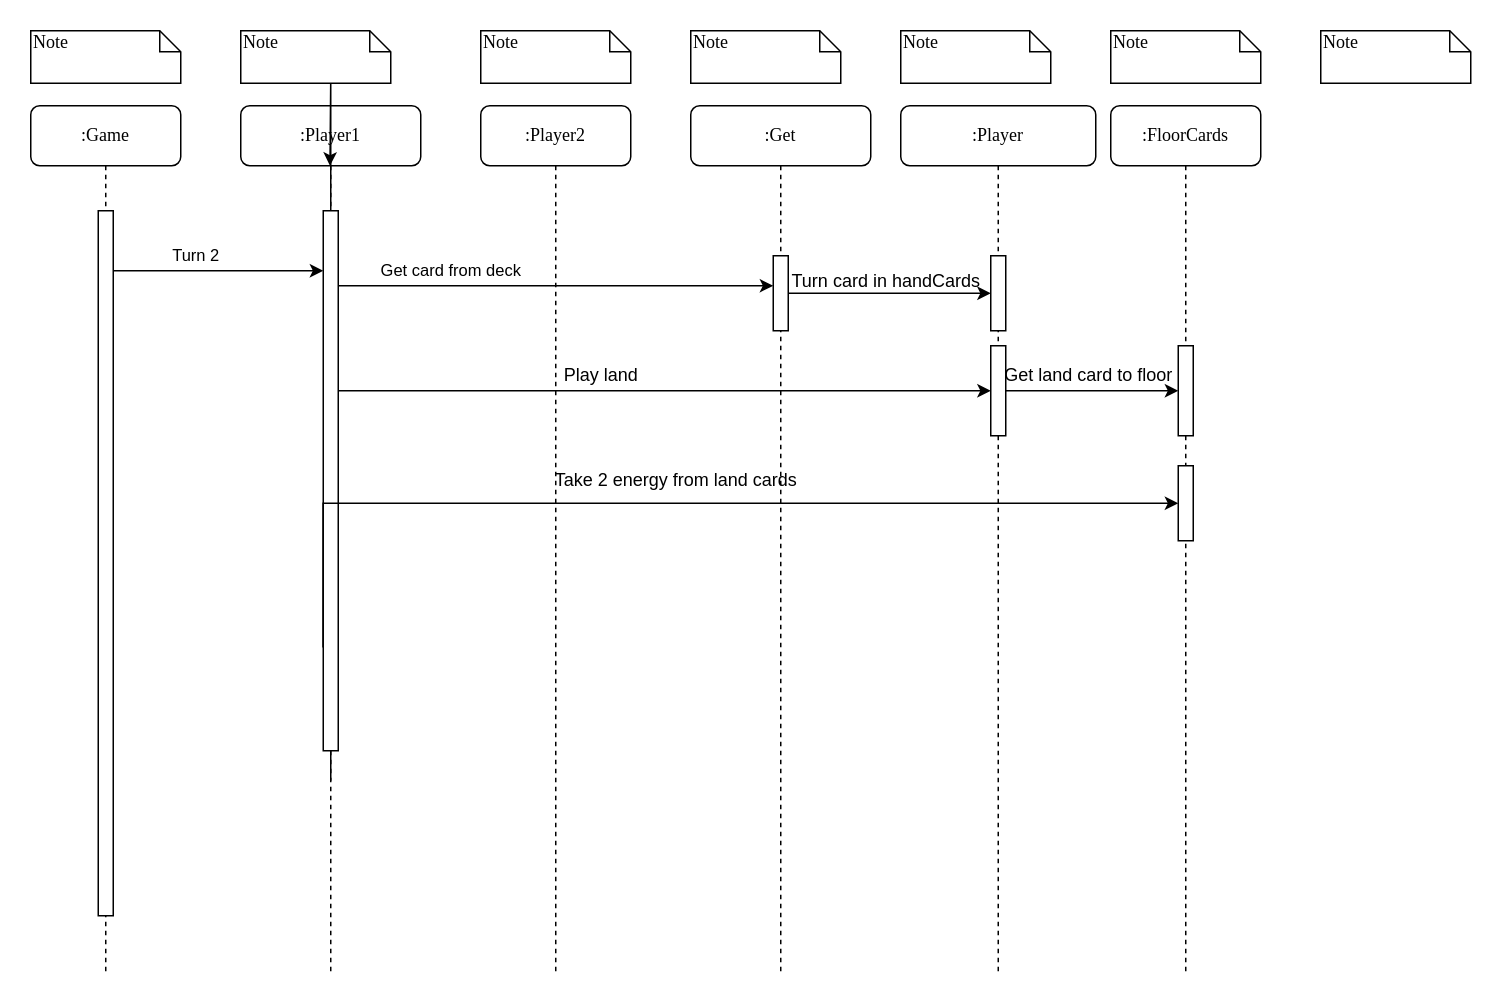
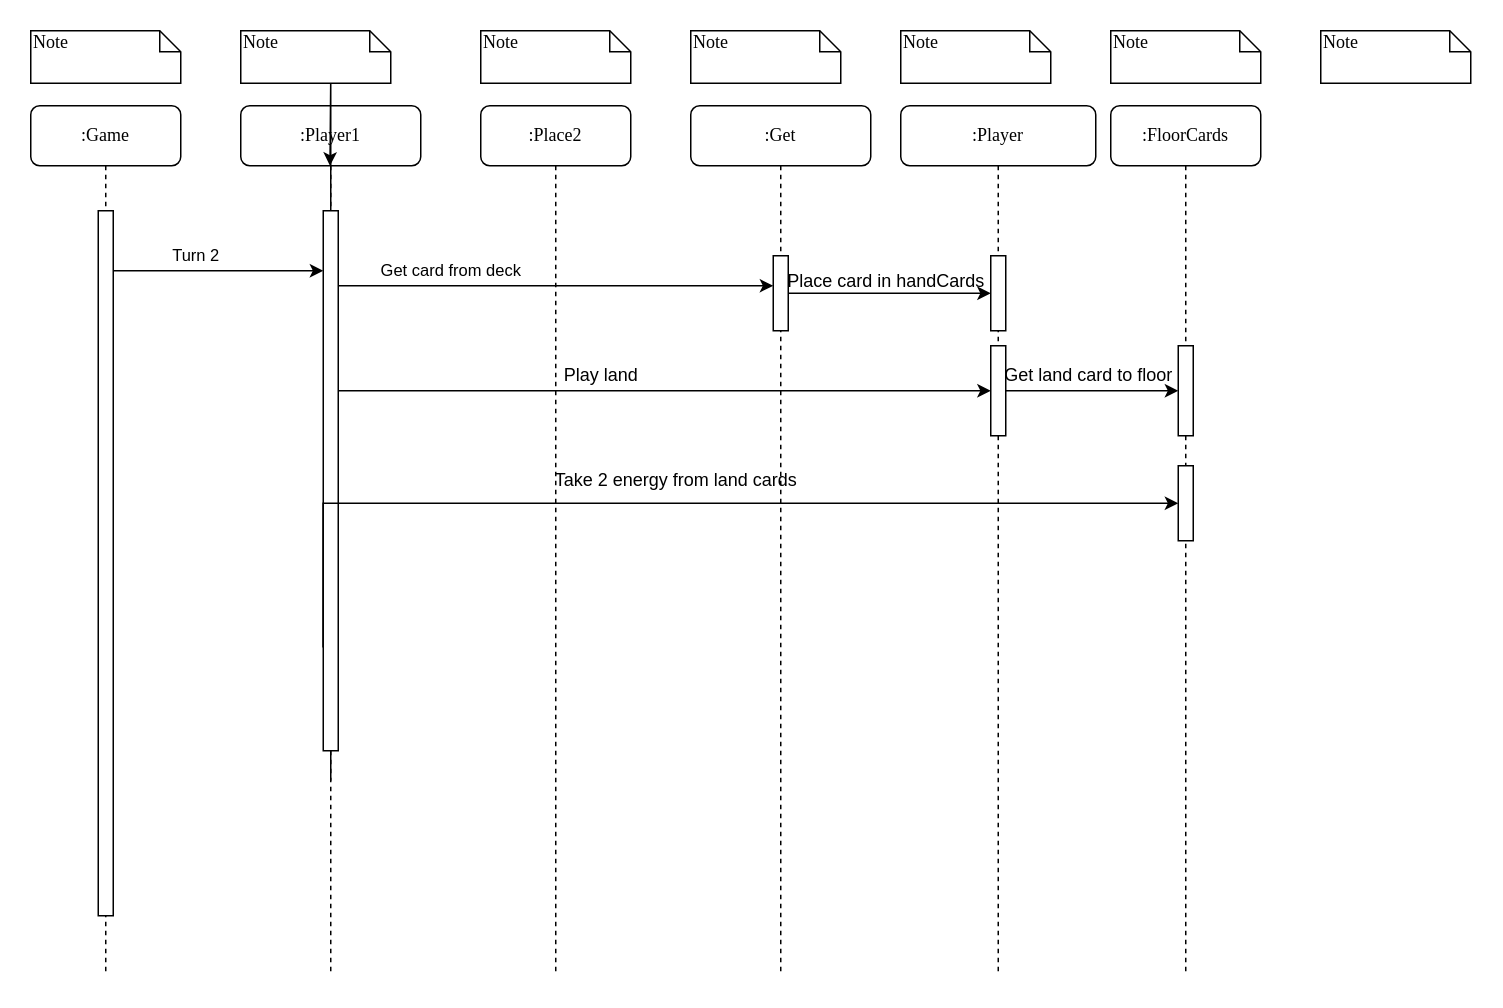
(556, 136) -> (556, 136)
(887, 281) -> (887, 281)
